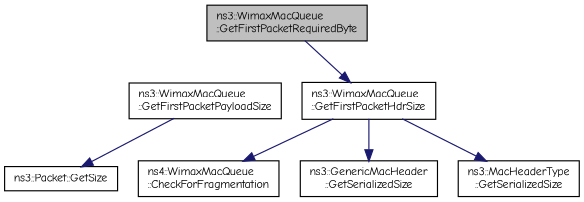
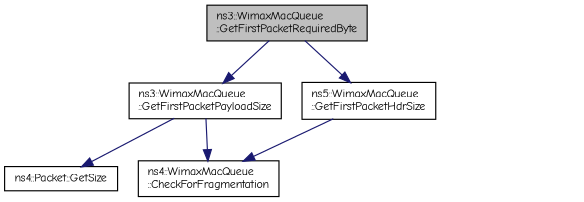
none -> (250, 58)
(369, 101) -> (369, 101)
none -> (207, 134)
(61, 179) -> (61, 179)
(369, 179) -> none
(519, 179) -> none
